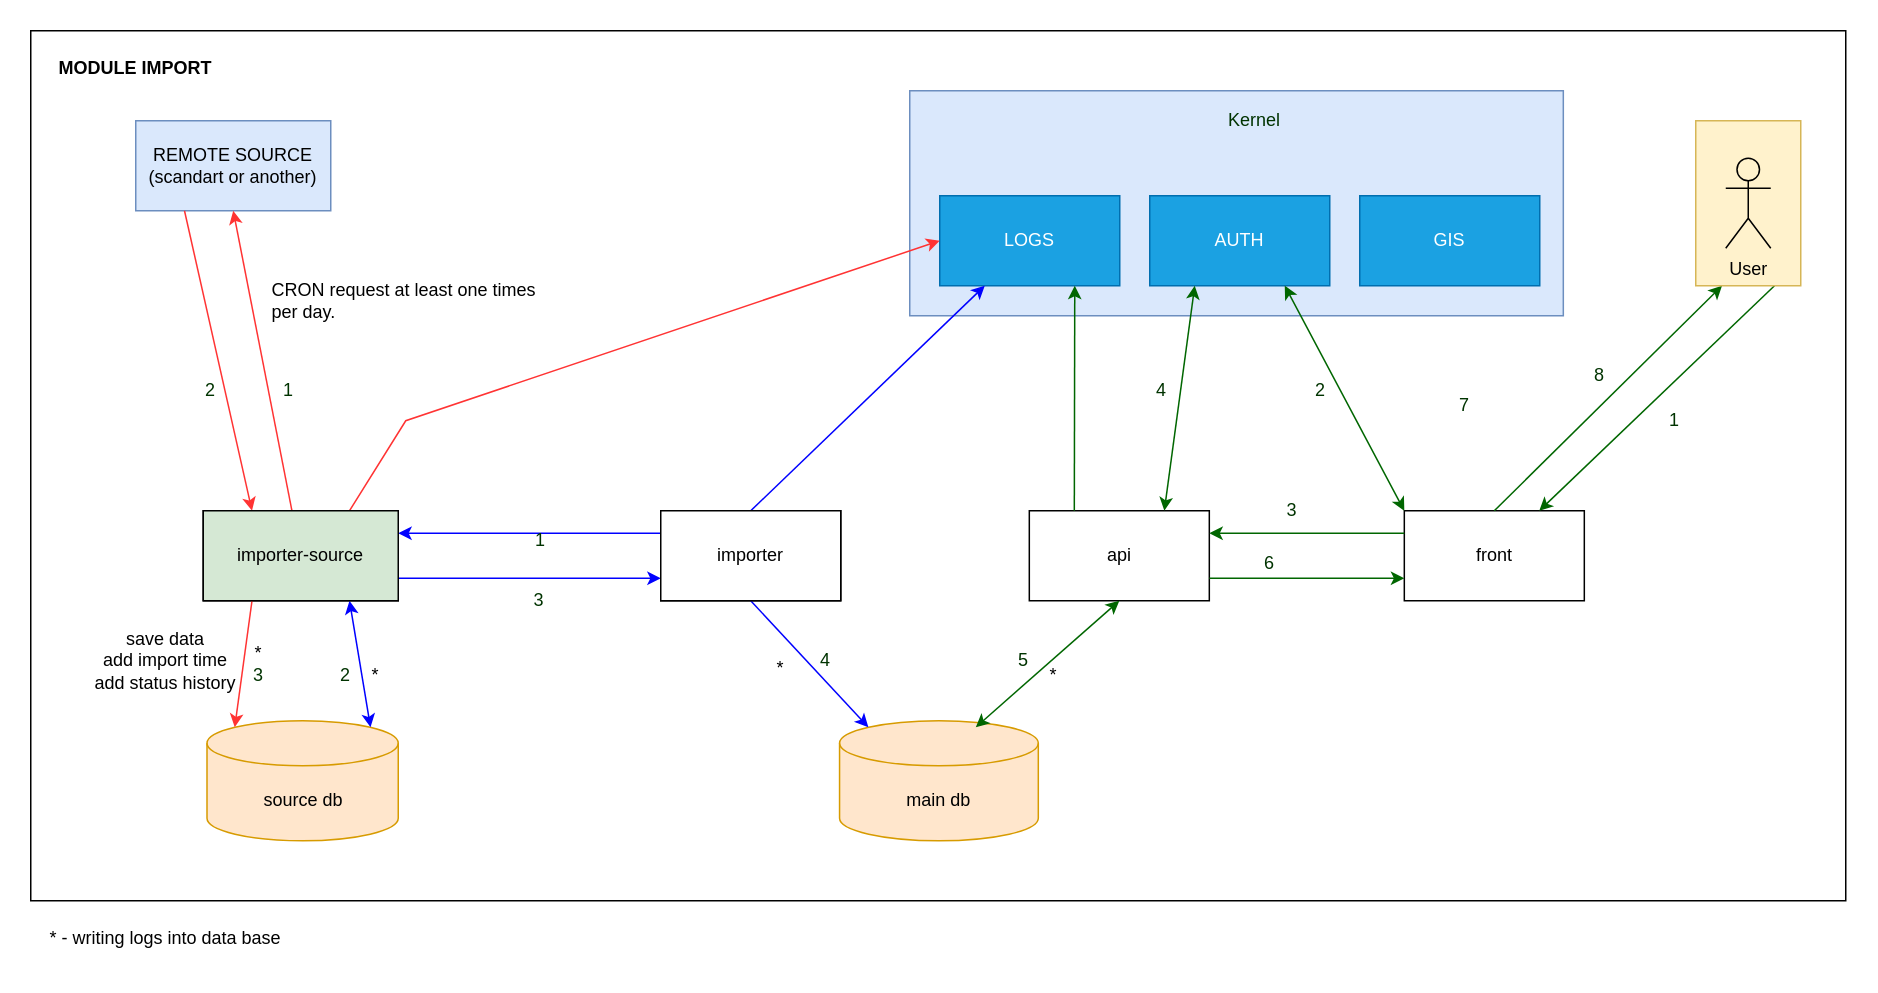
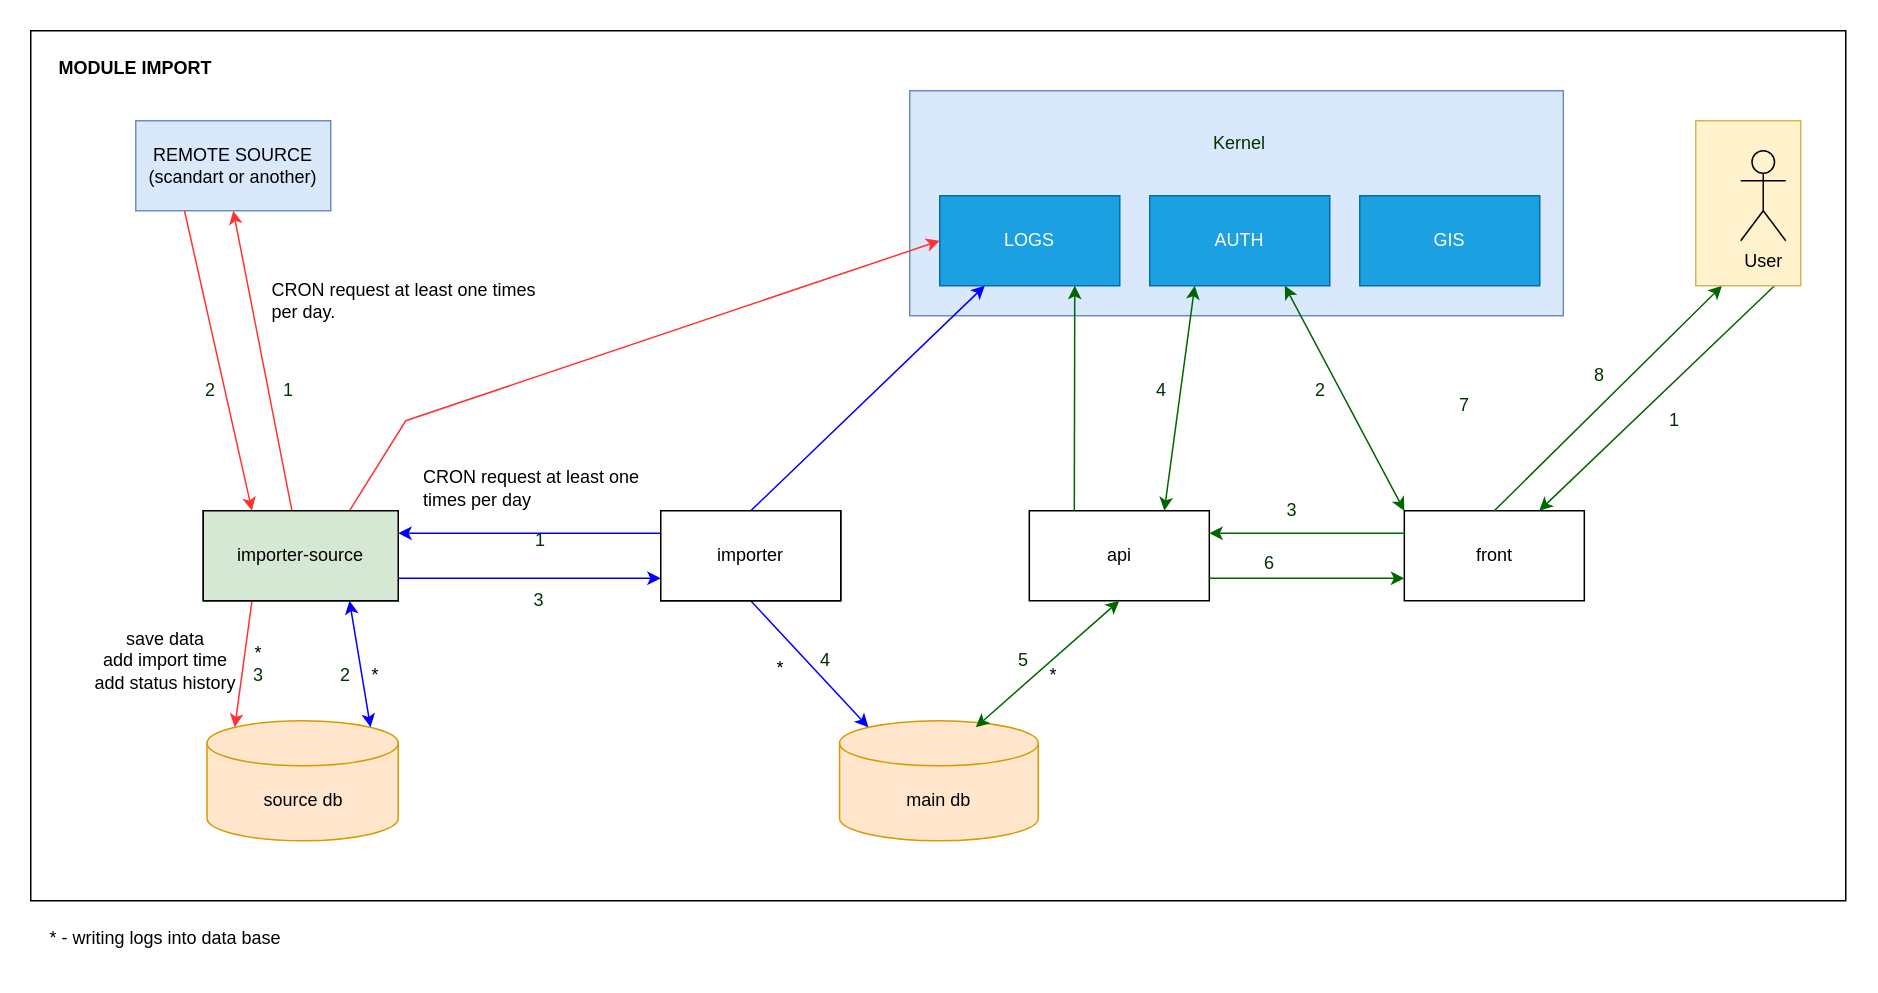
(1255, 121) -> (1240, 143)
(1748, 203) -> (1763, 196)
none -> (533, 488)
